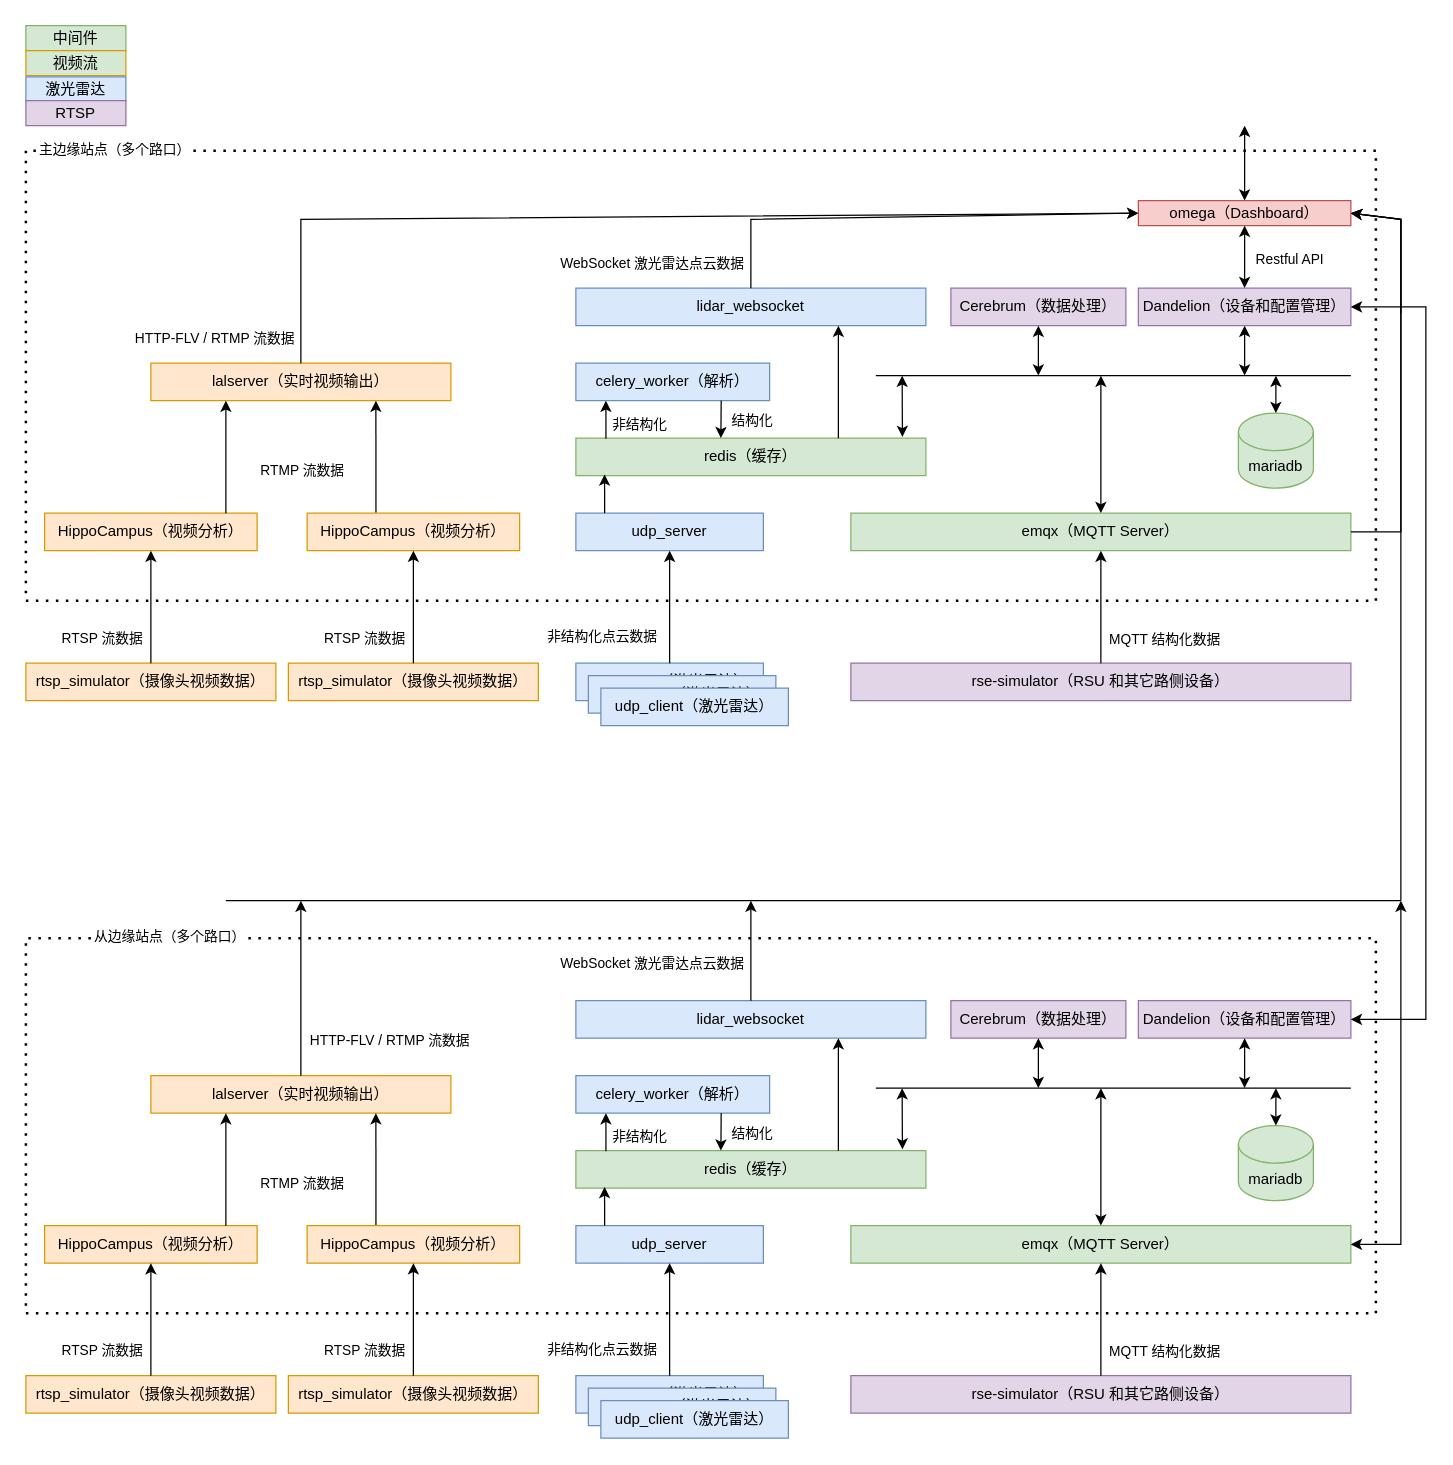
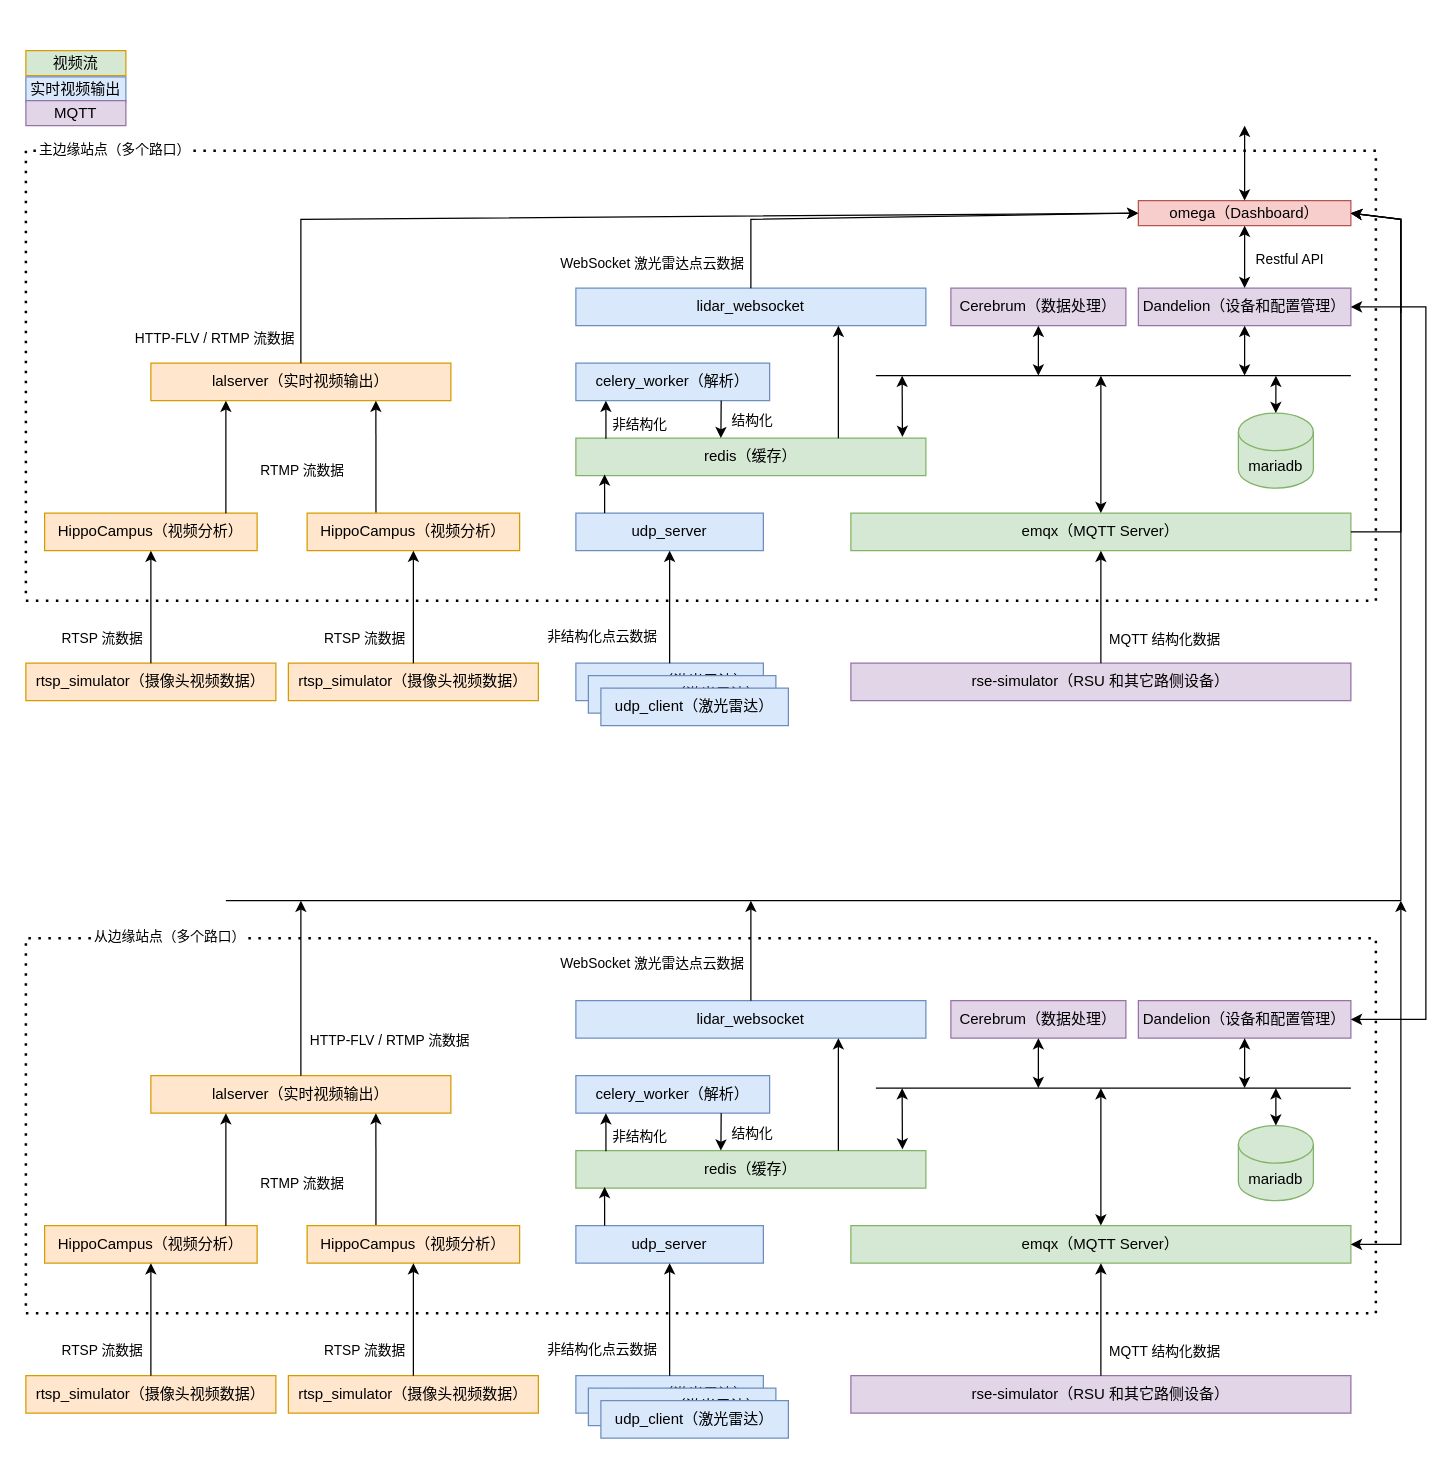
(76, 38) -> none
(76, 89) -> (76, 89)
(76, 113) -> (76, 113)
